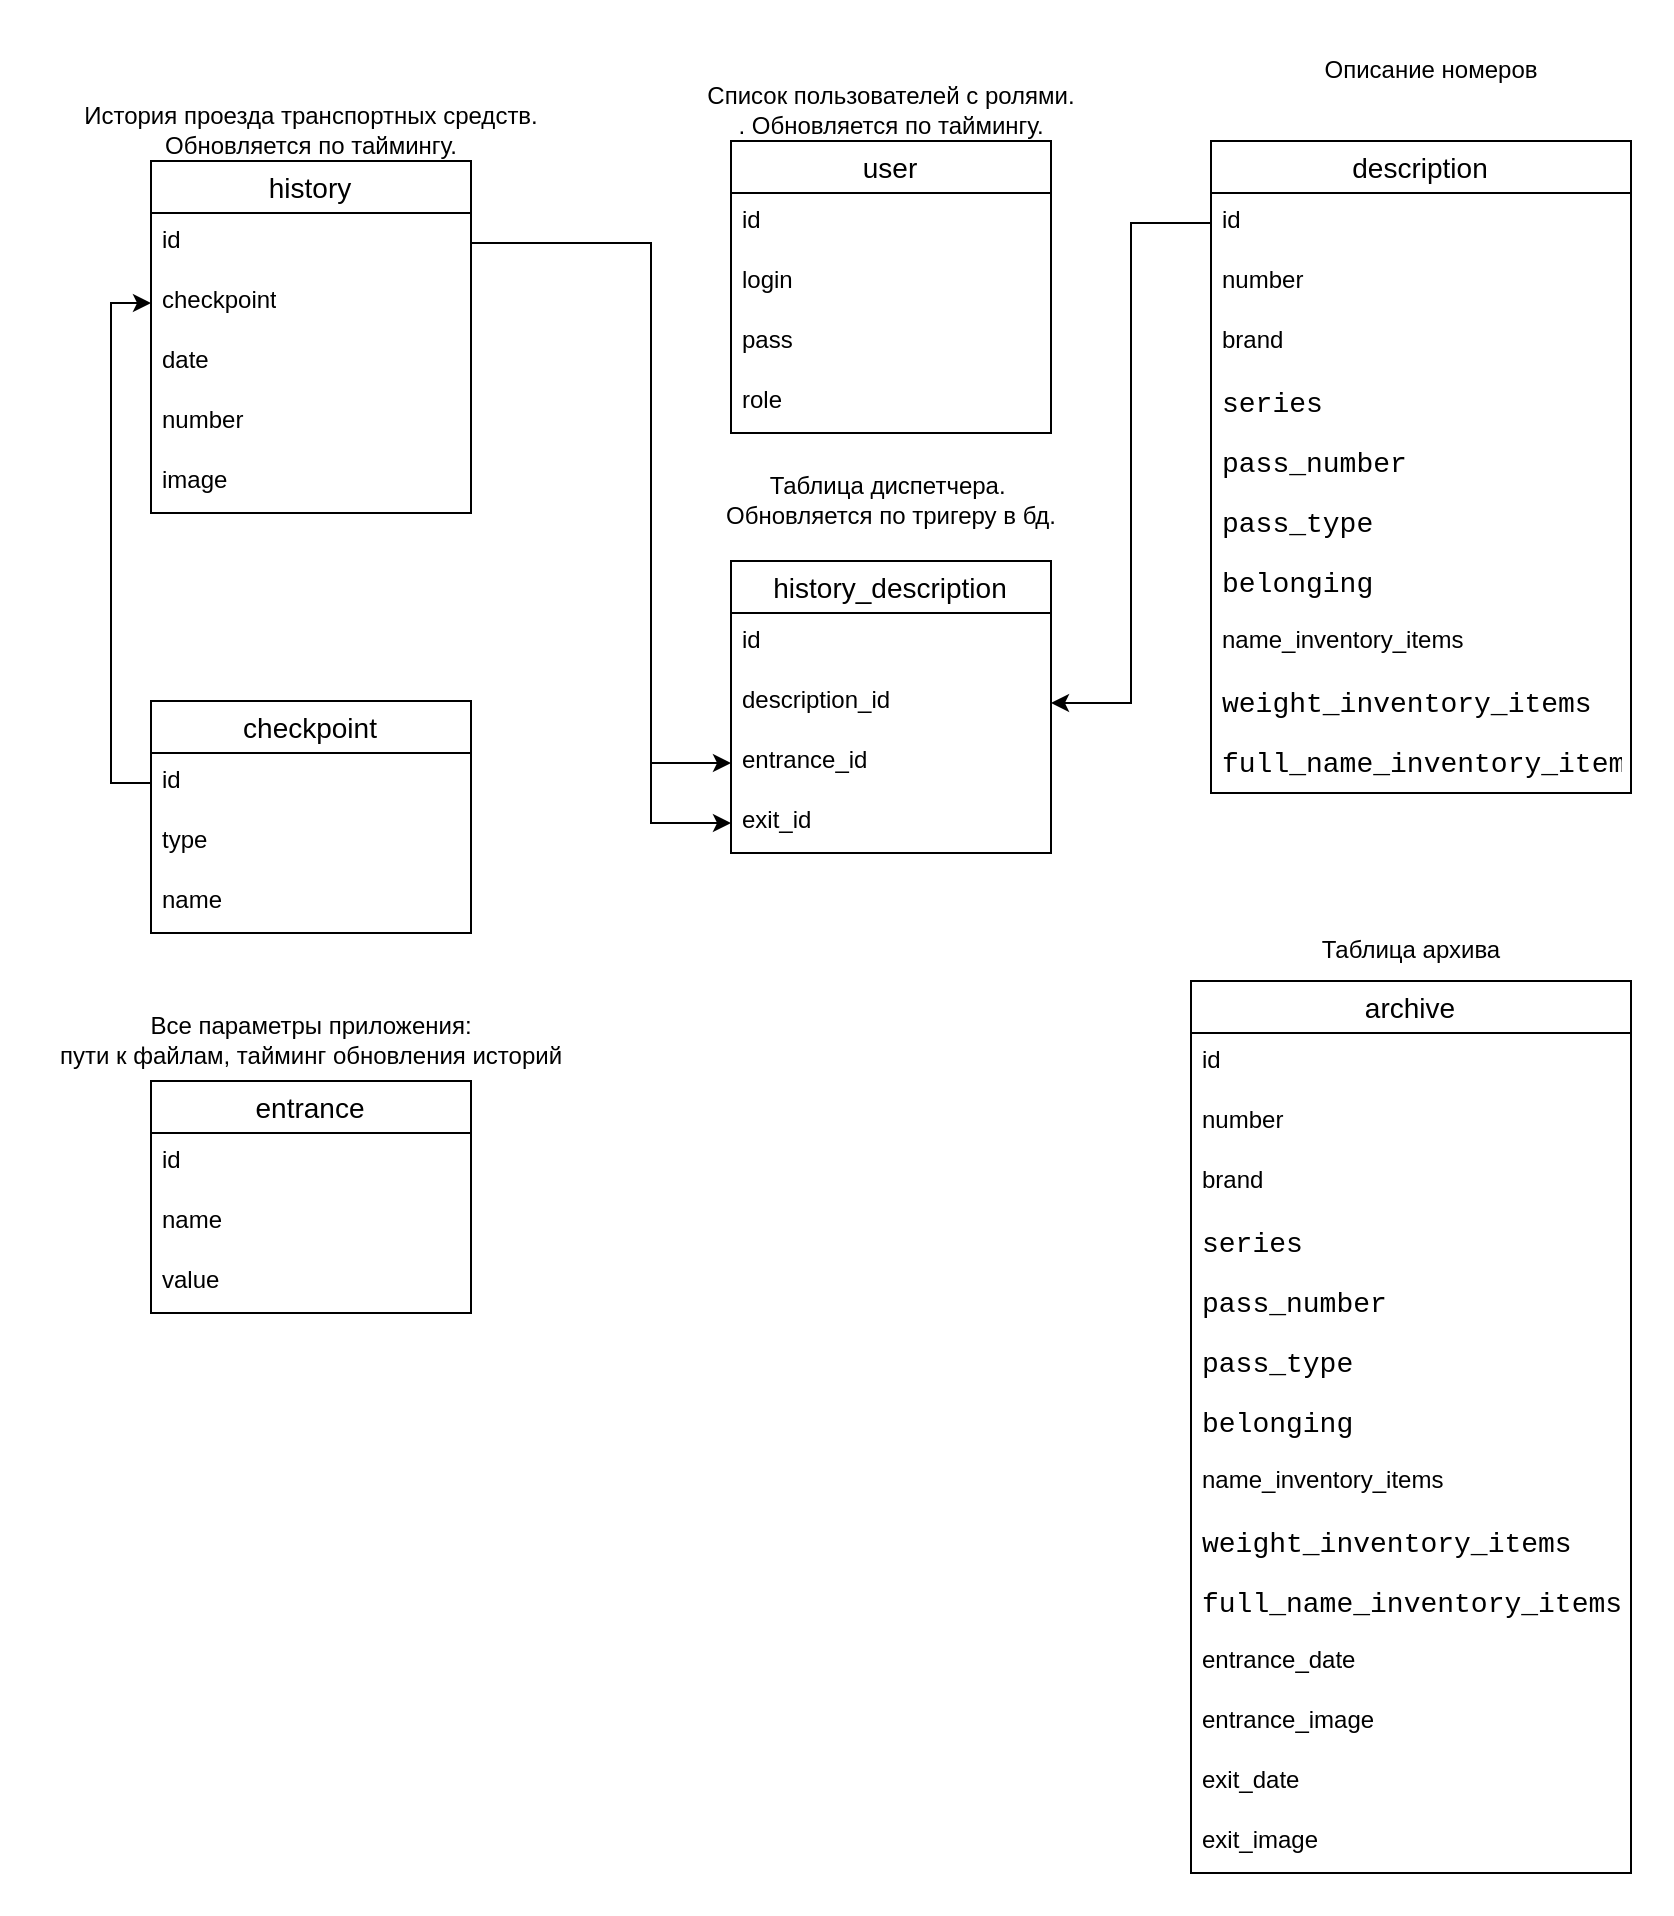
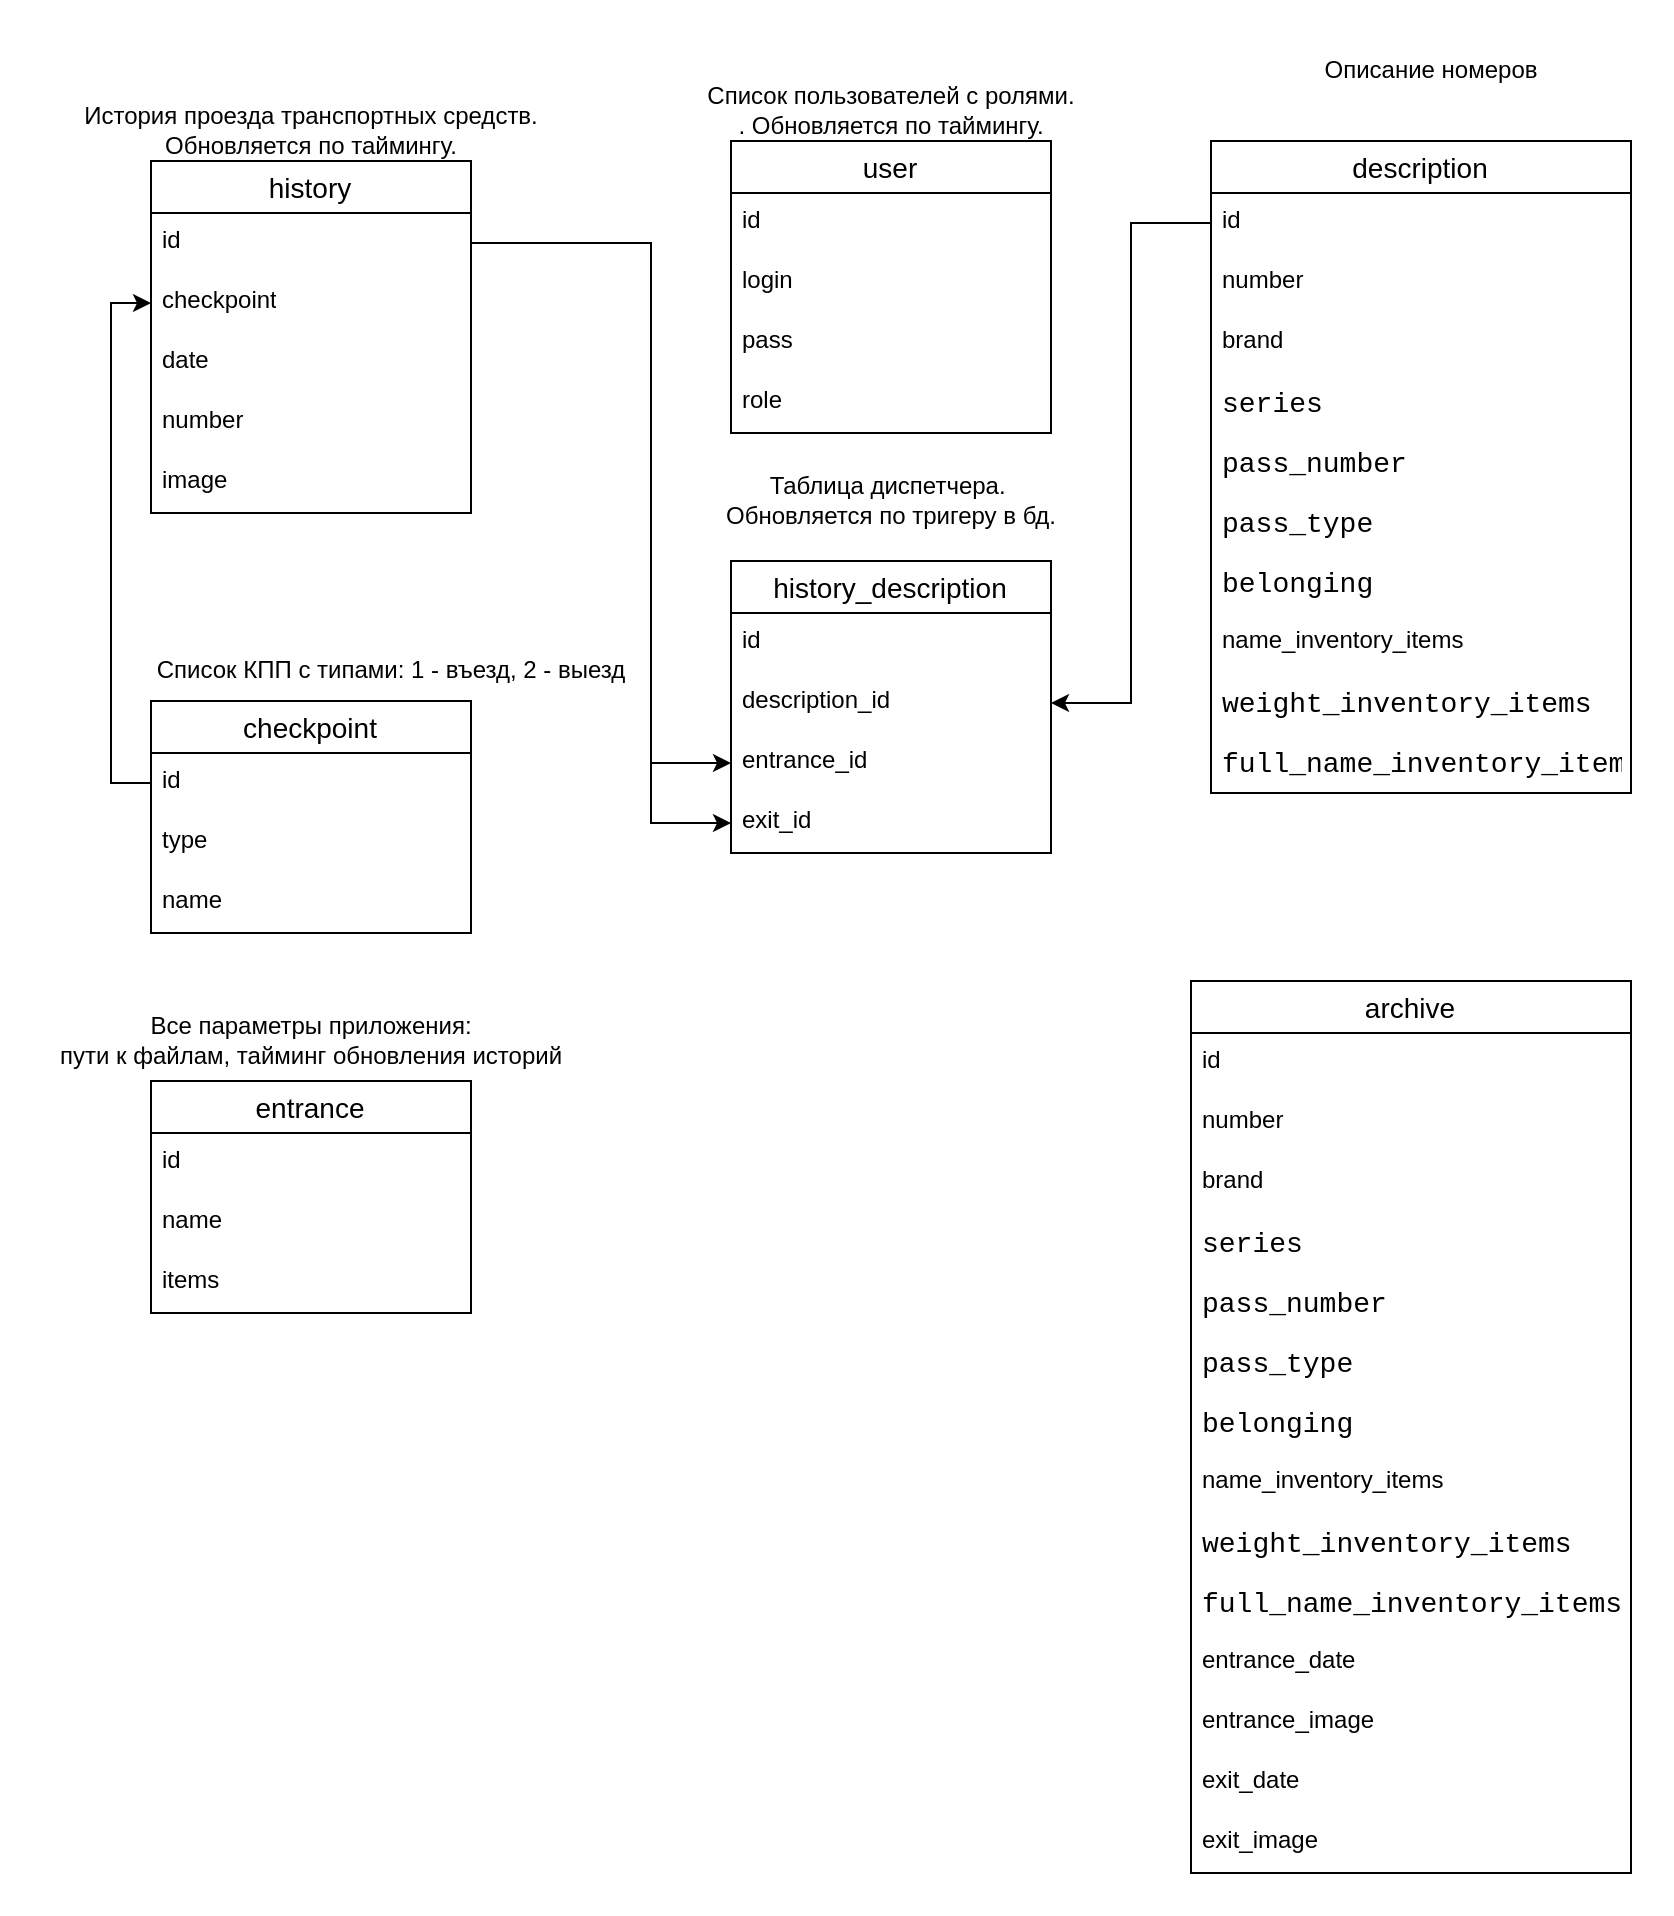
none -> (391, 671)
(1411, 951) -> none
(193, 1281) -> (193, 1281)
